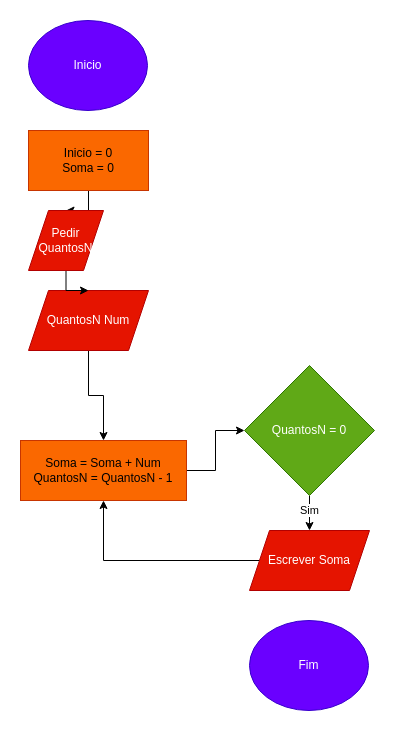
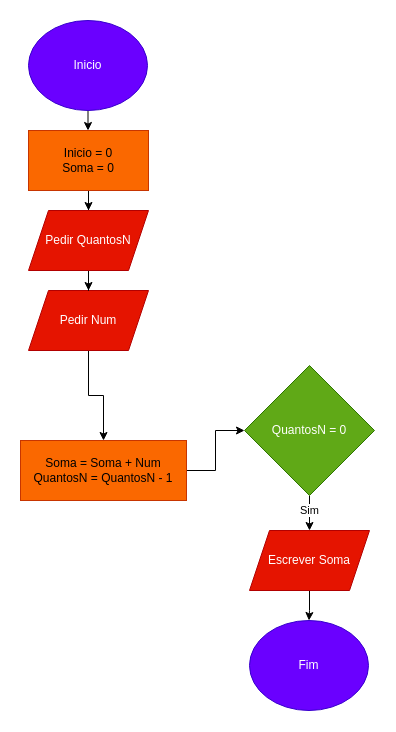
none -> (88, 117)
(66, 241) -> (89, 241)
(89, 321) -> (89, 321)
(156, 561) -> (310, 602)
